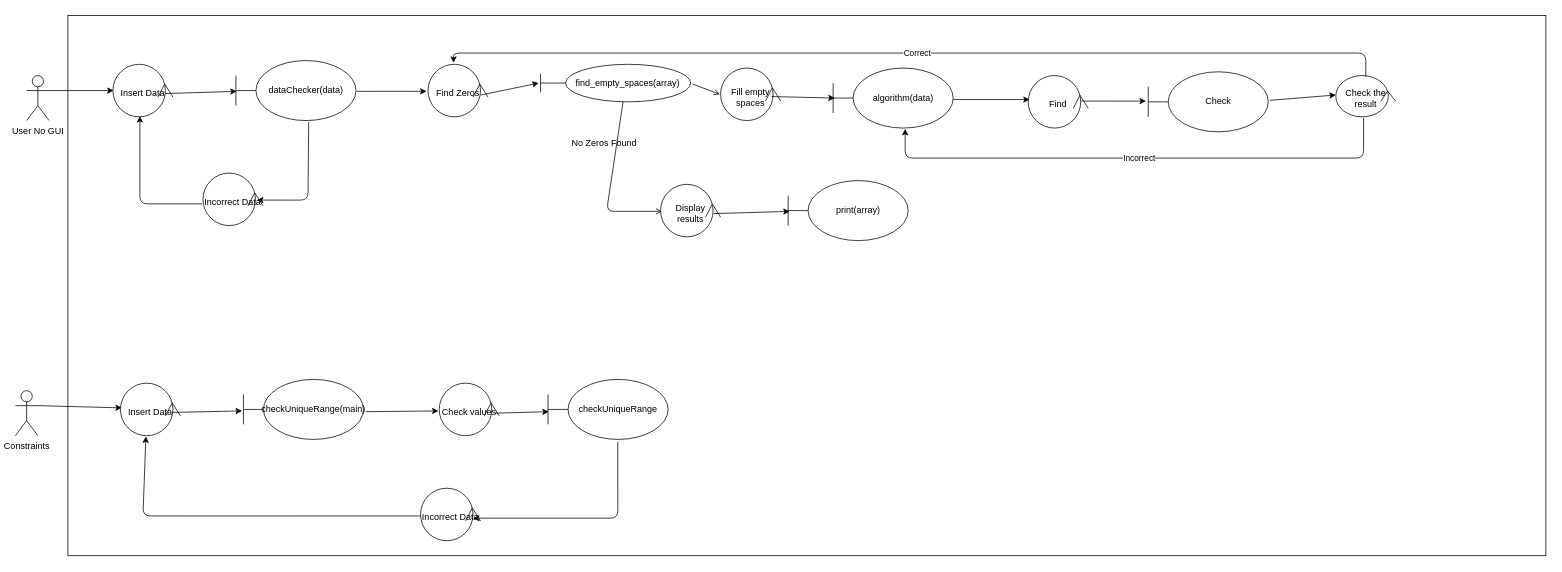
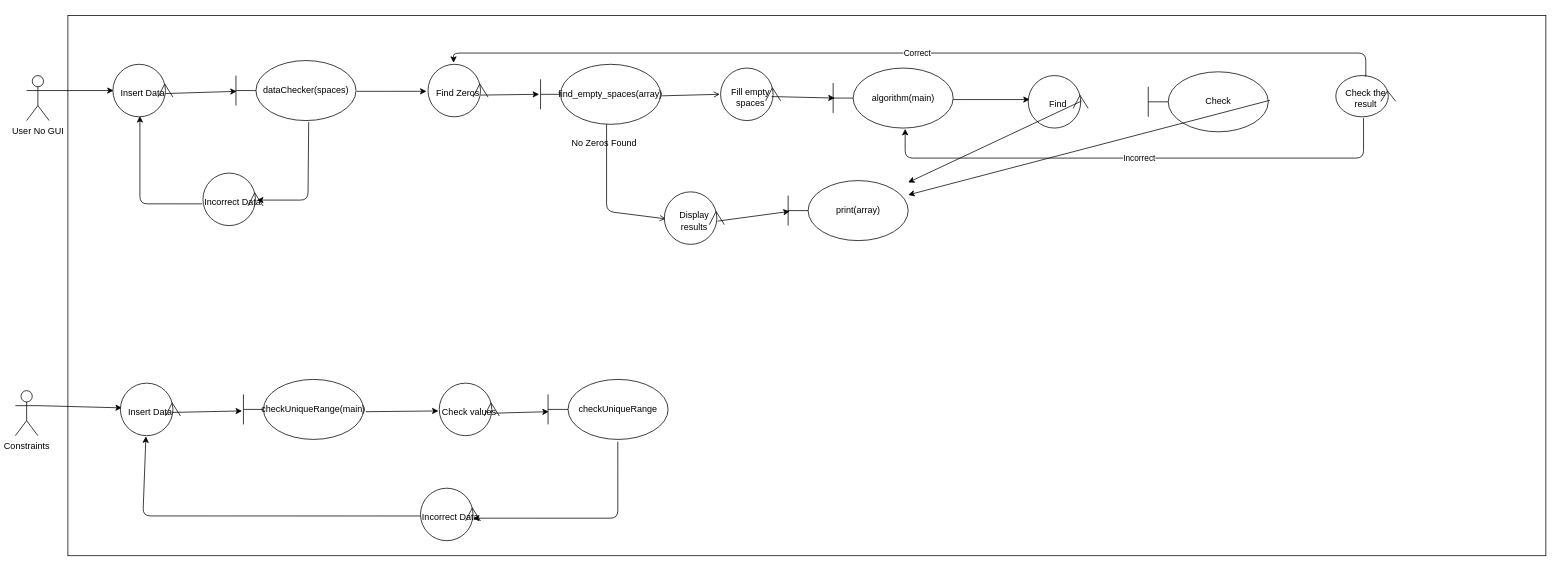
(615, 83) -> (600, 94)
(306, 90) -> (306, 90)
(903, 98) -> (903, 98)
(1300, 98) -> (1164, 128)
(1139, 101) -> (1023, 128)
(690, 210) -> (694, 218)
